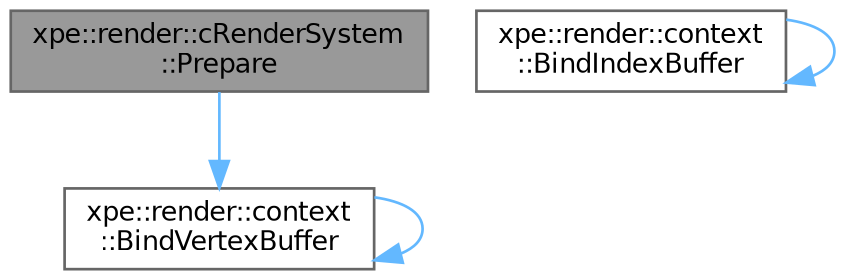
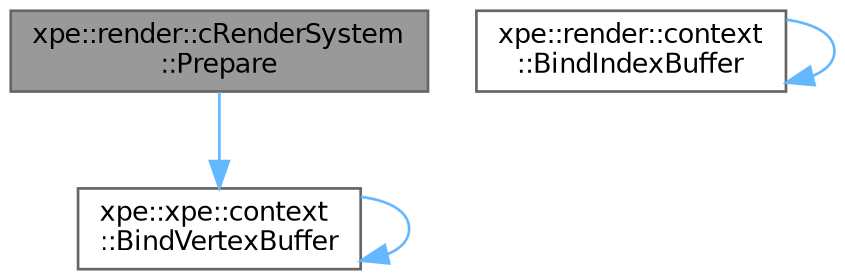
(219, 229) -> (219, 229)
